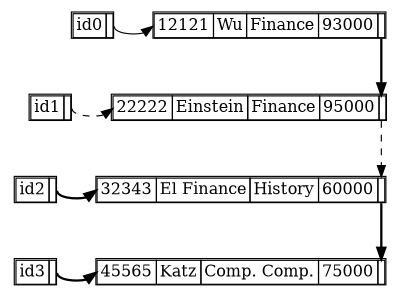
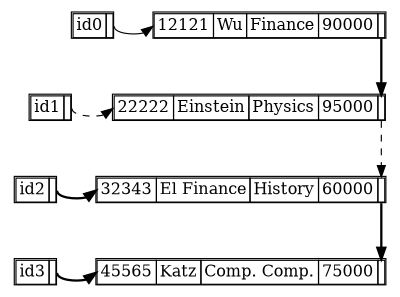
(348, 25) -> (348, 25)
(284, 107) -> (284, 107)
